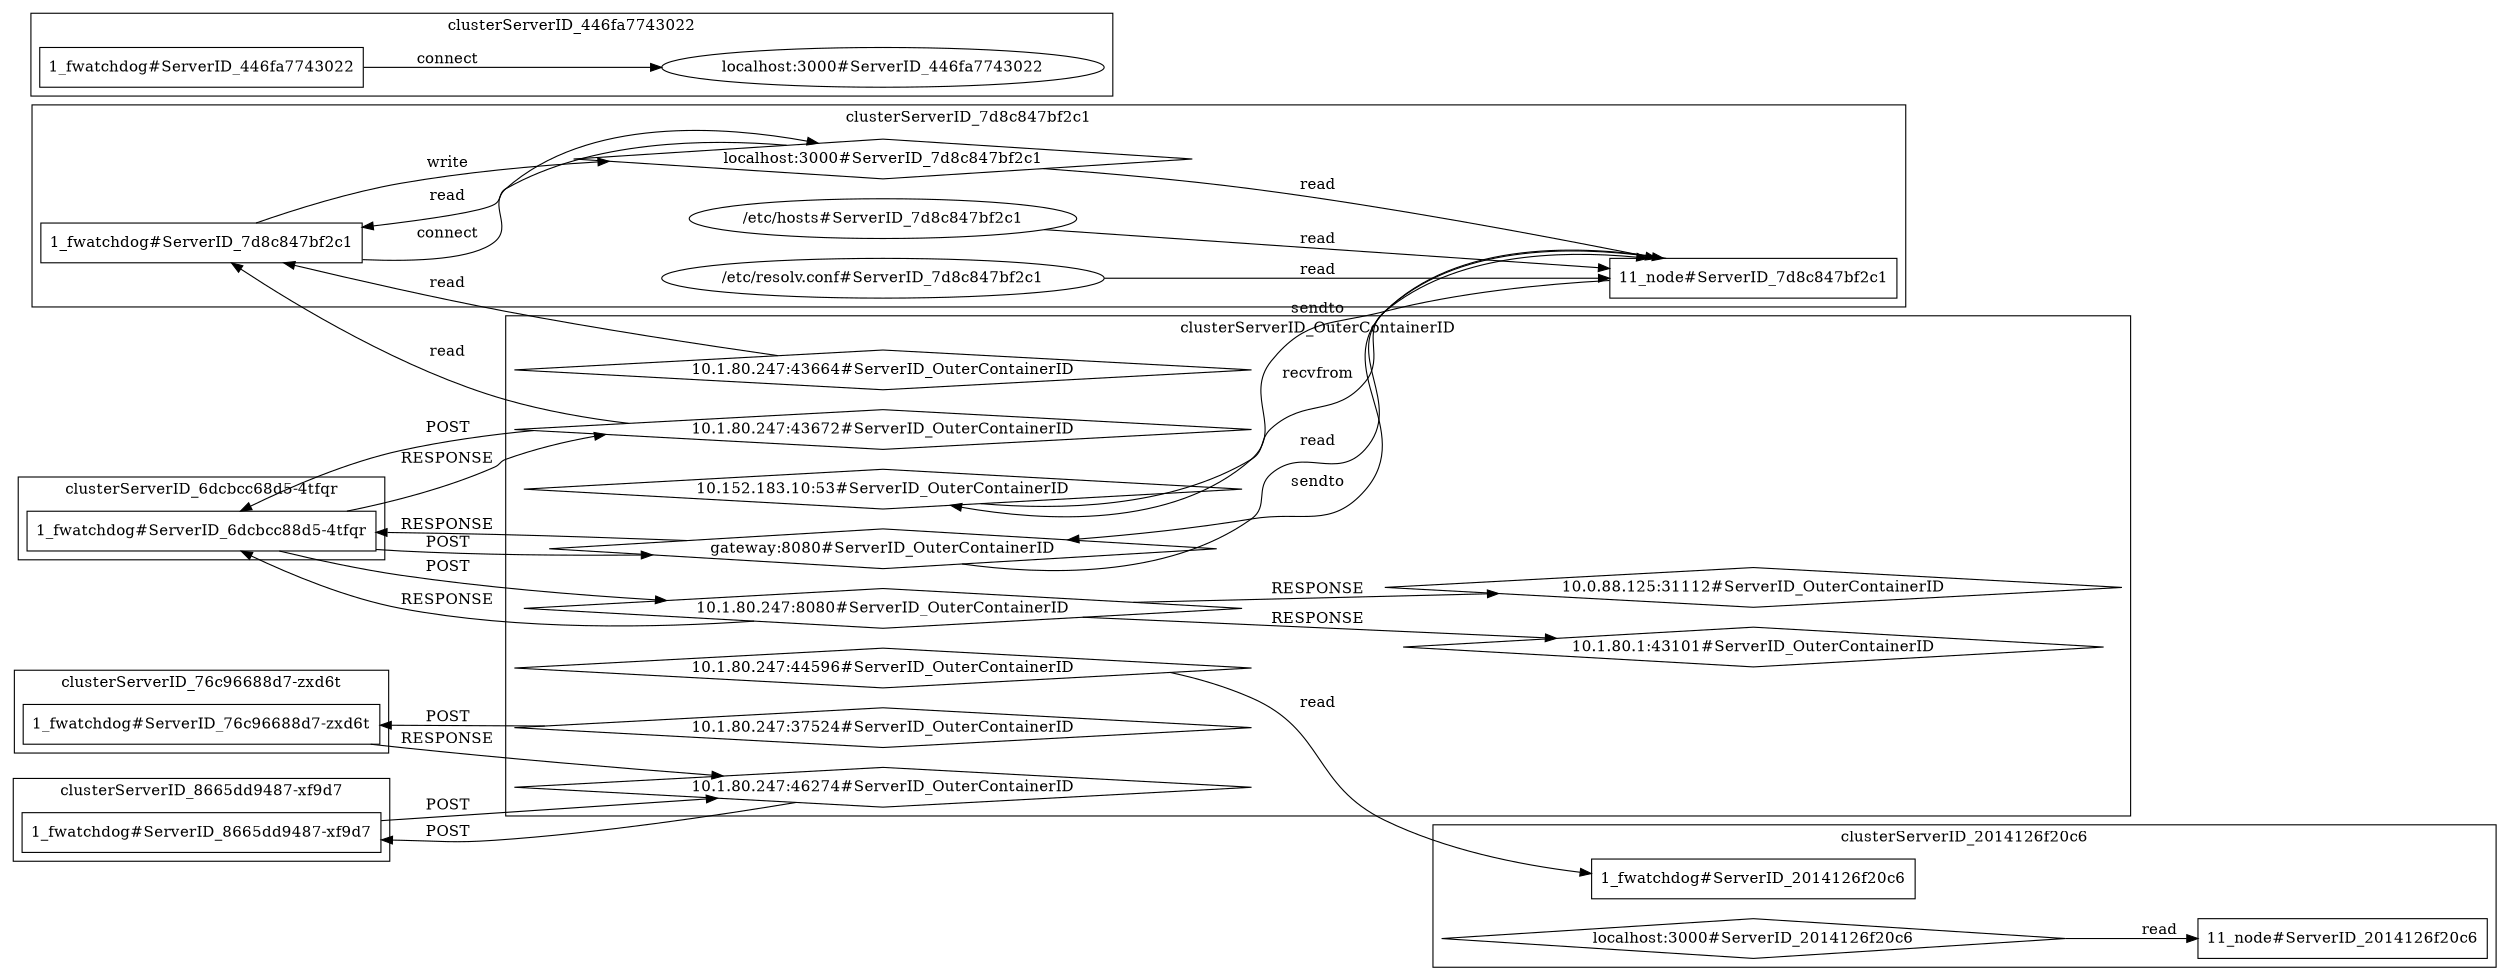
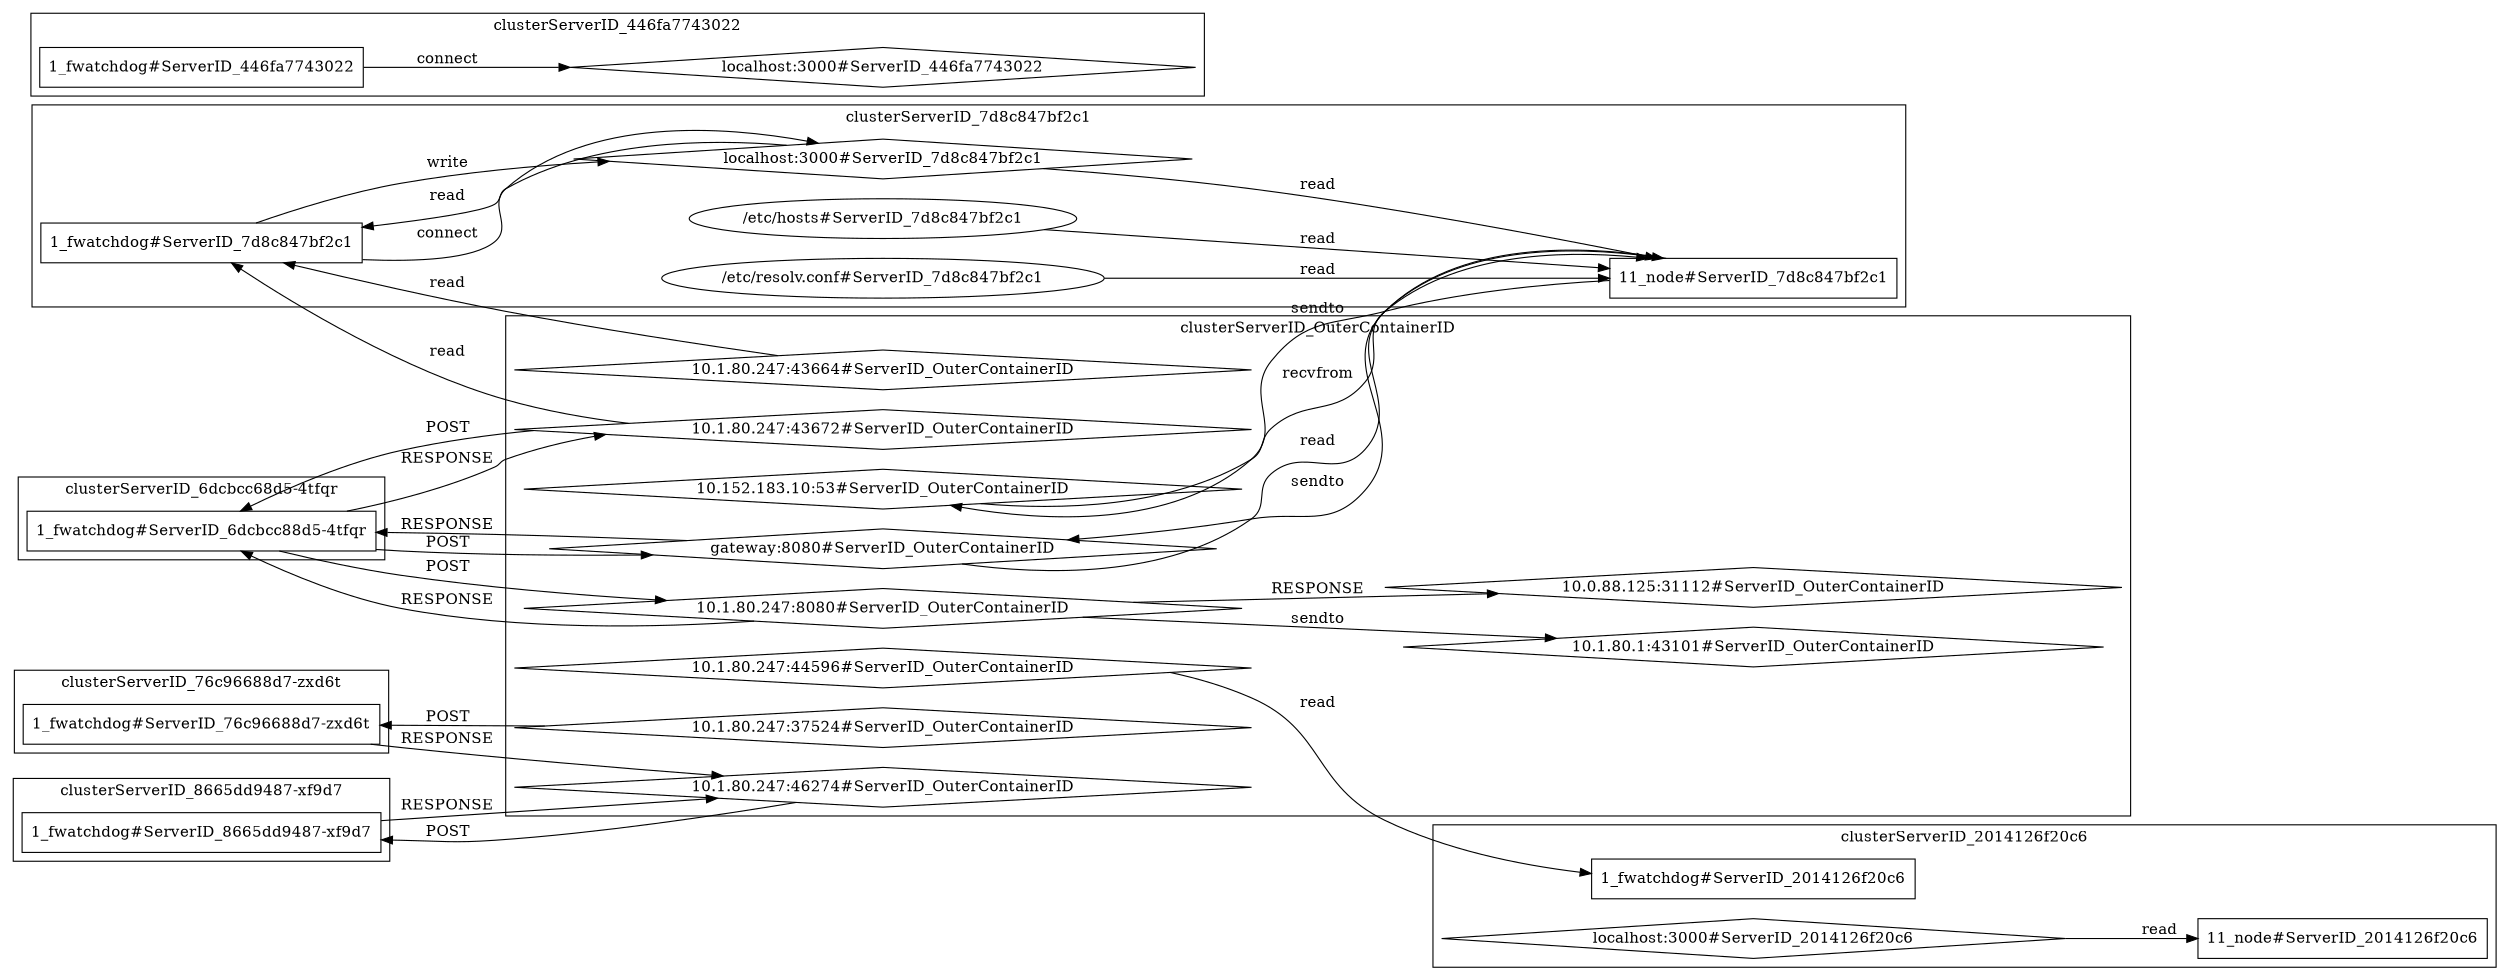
(883, 67) -> (883, 67)
(1318, 619) -> (1318, 619)
(448, 805) -> (448, 805)
